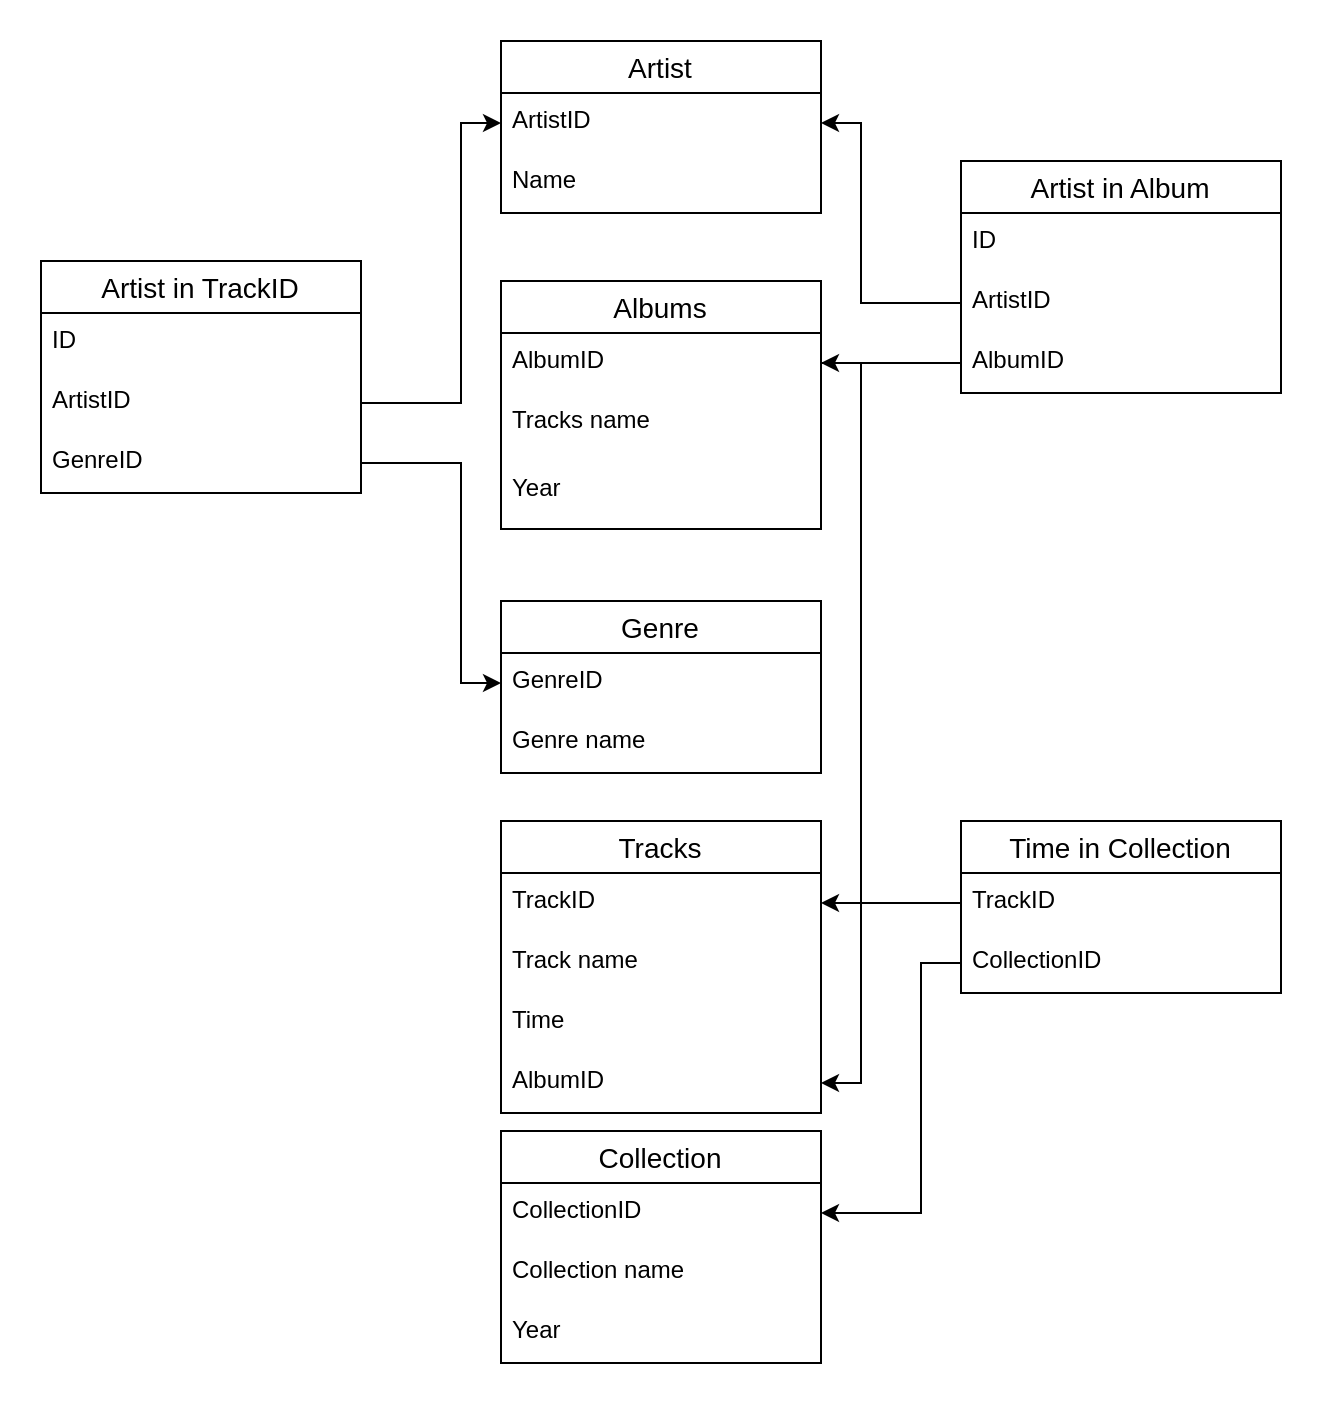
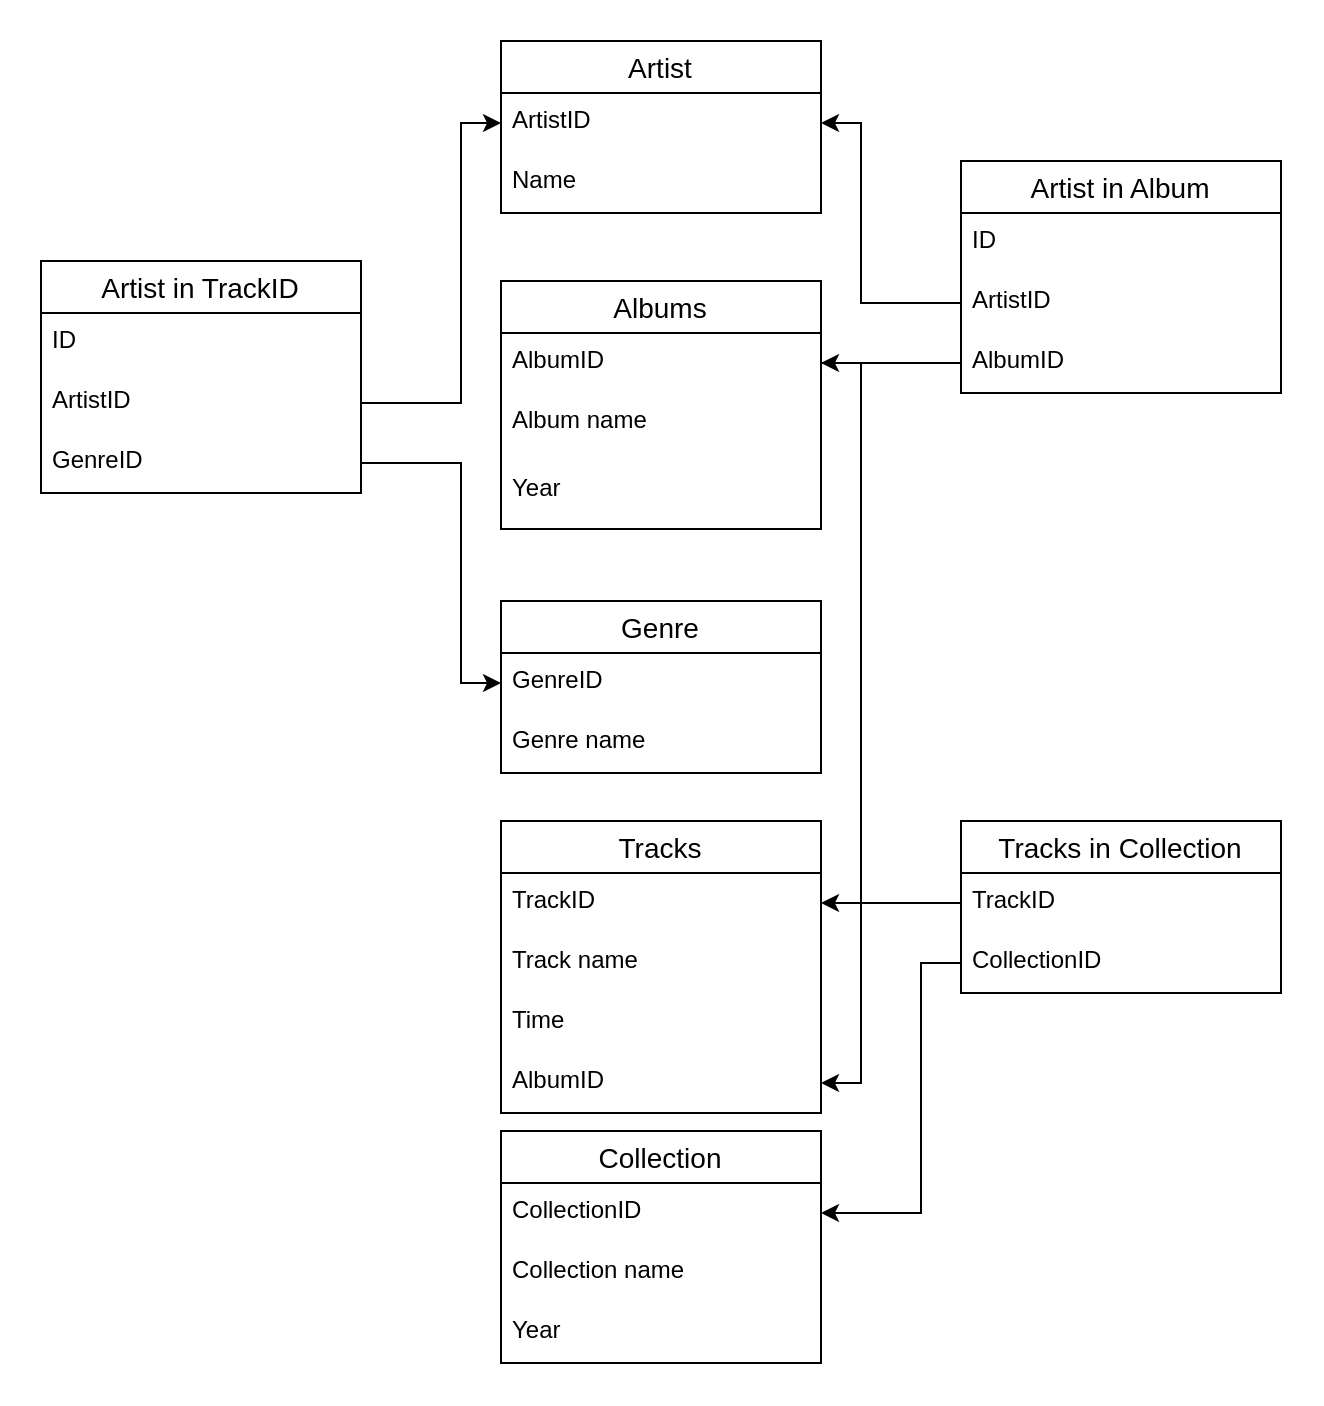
(583, 420) -> (573, 420)
(1120, 849) -> (1120, 849)
